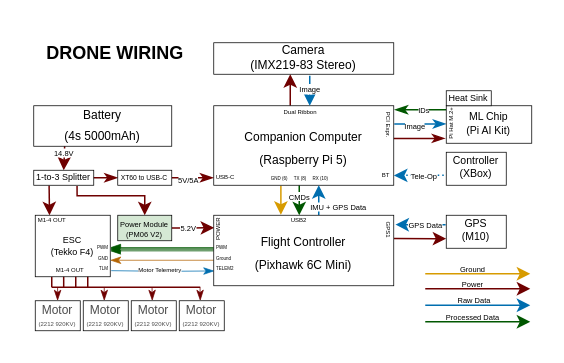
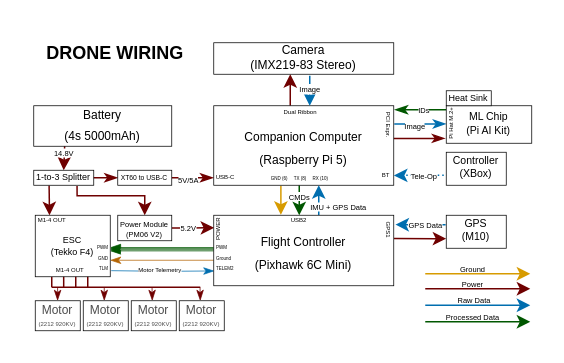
(145, 228) -> (145, 228)
